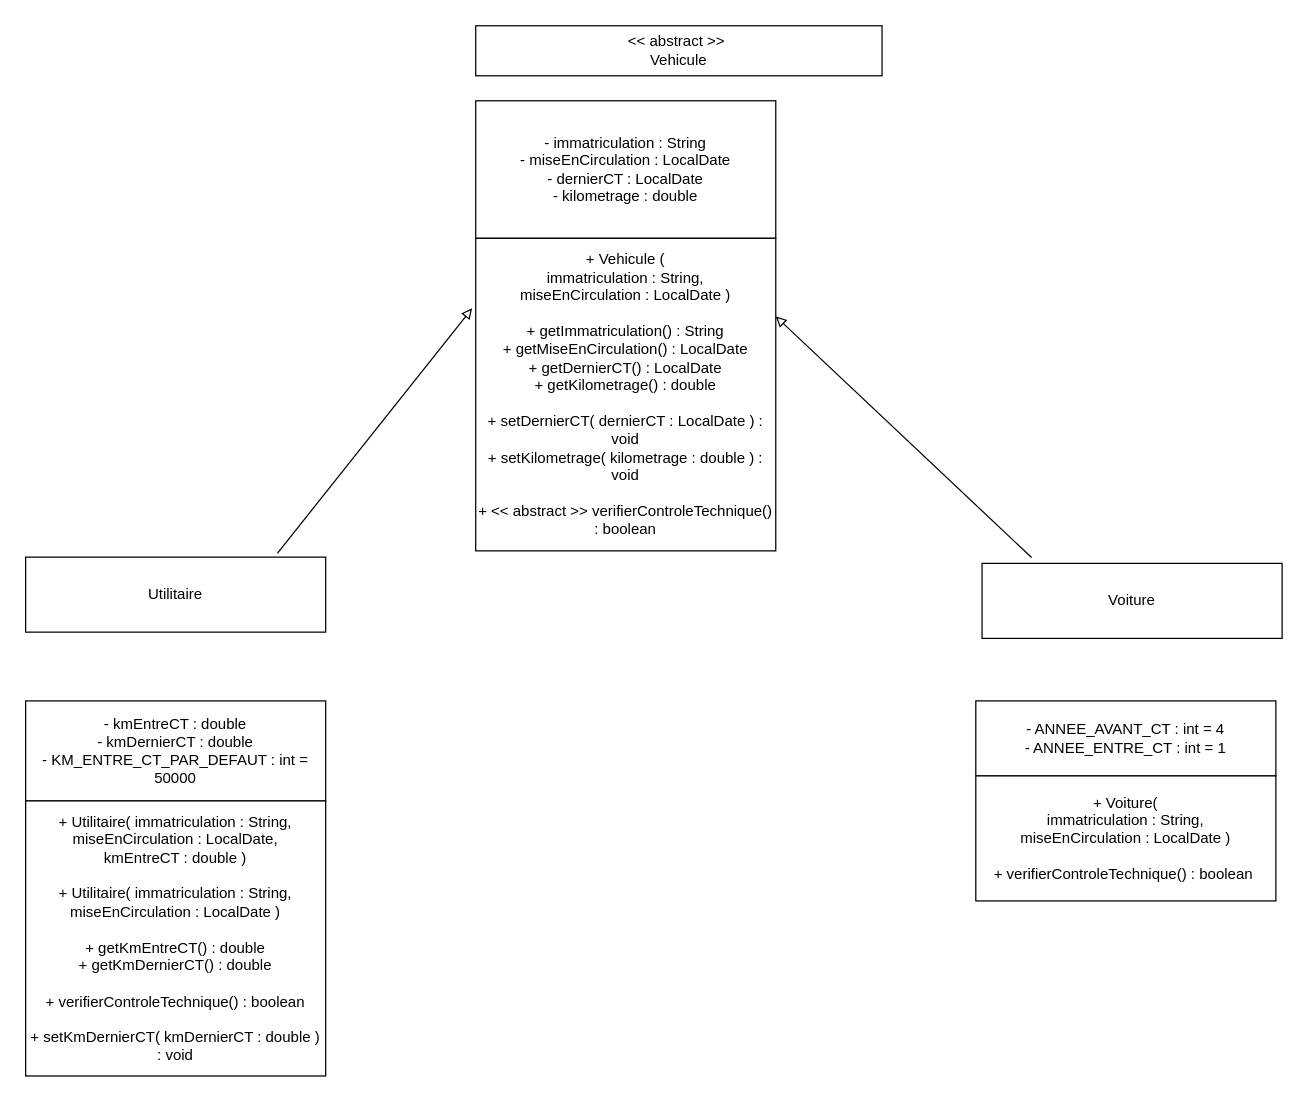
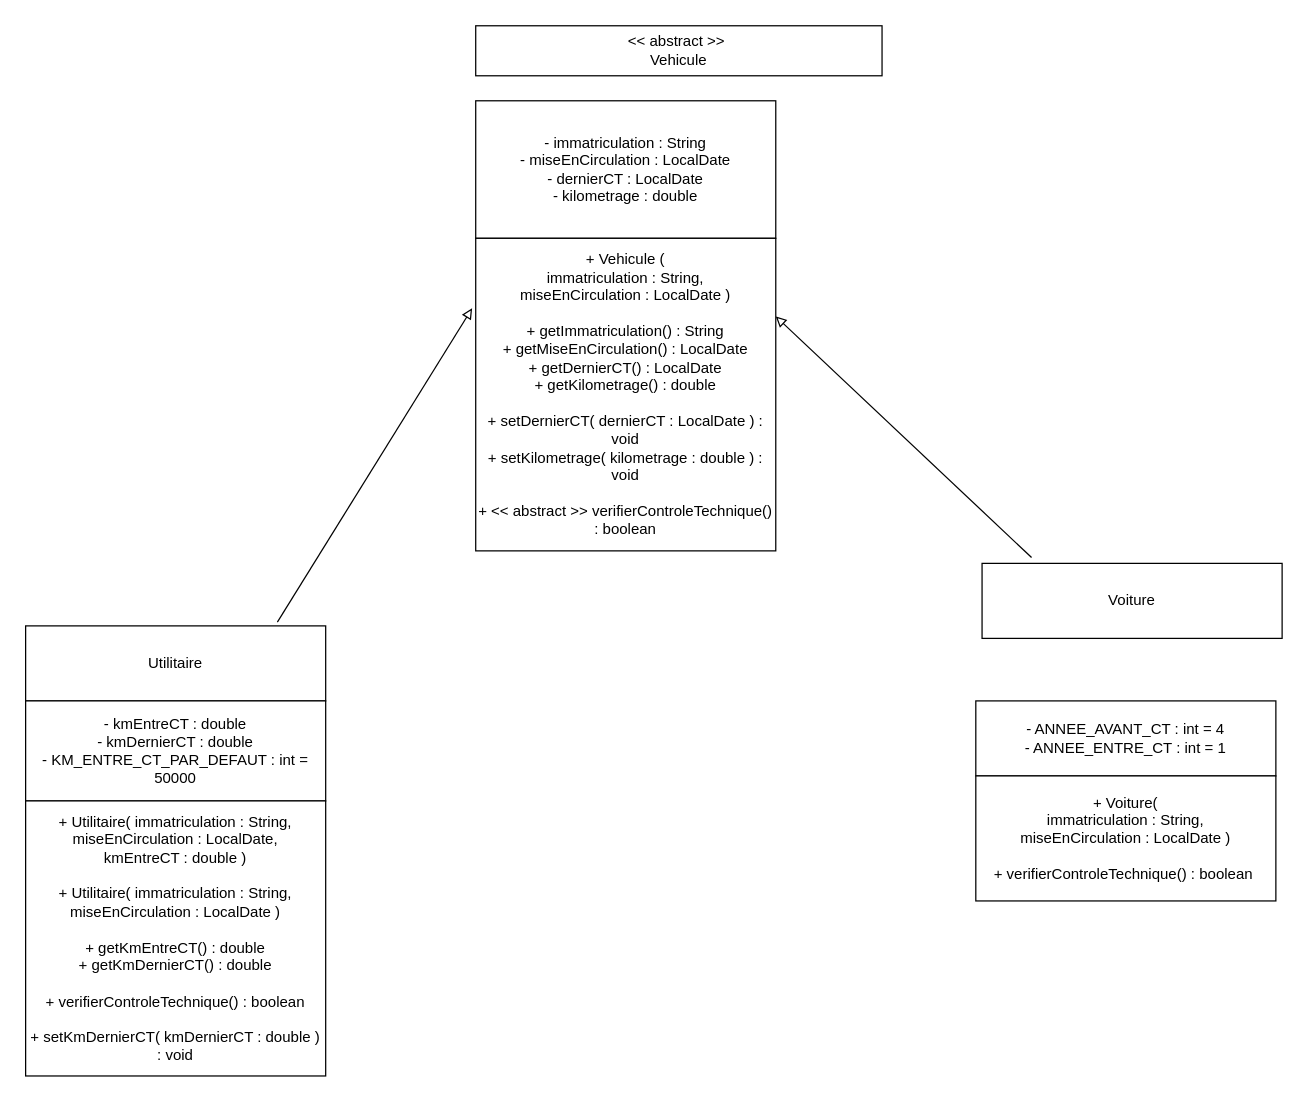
(176, 594) -> (176, 663)
